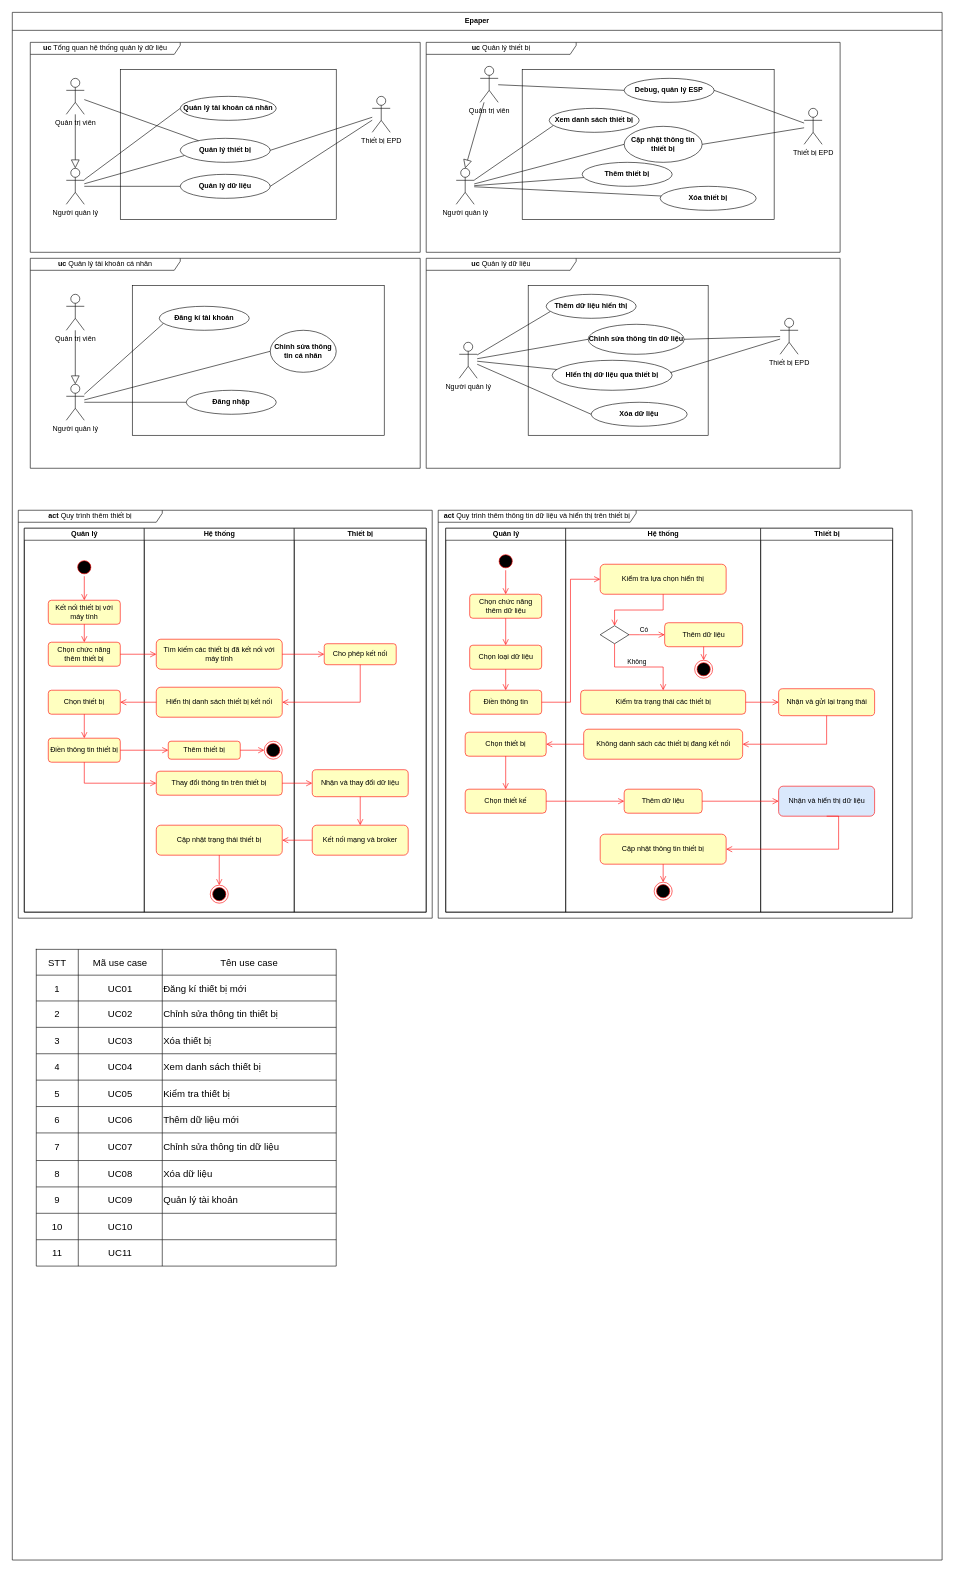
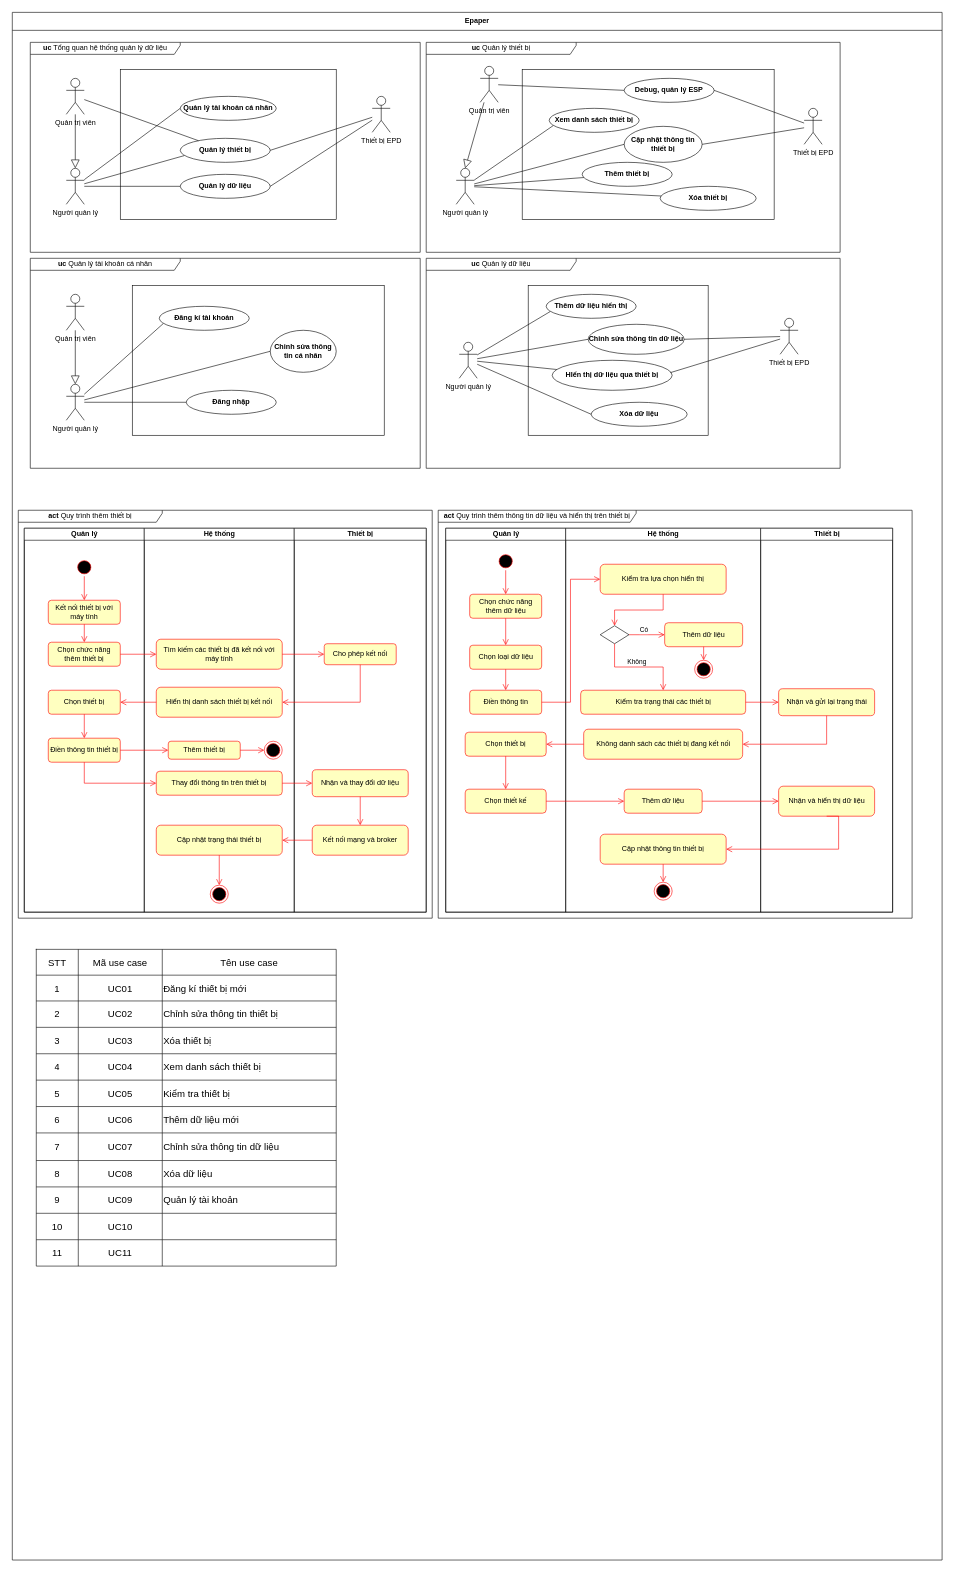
(827, 801) -> (827, 801)
